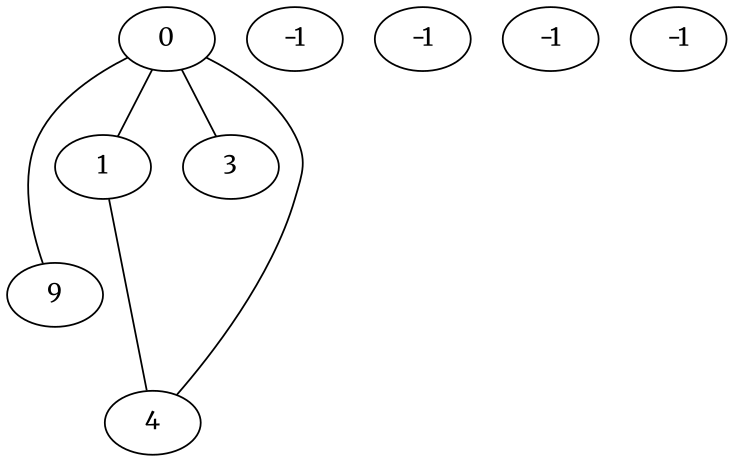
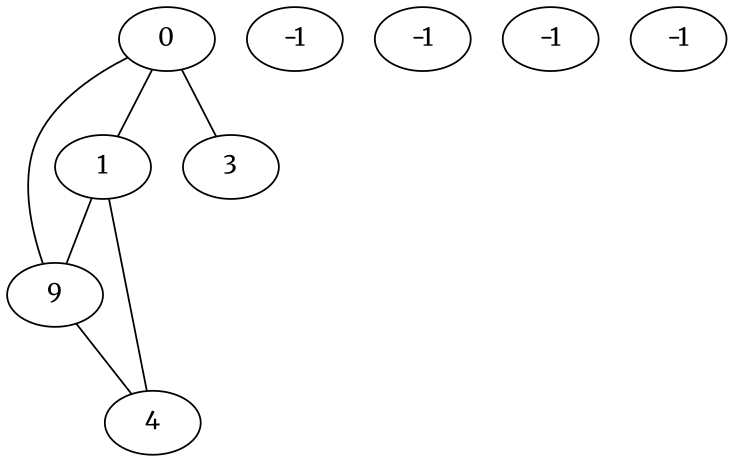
(288, 220) -> (104, 359)
none -> (79, 231)
